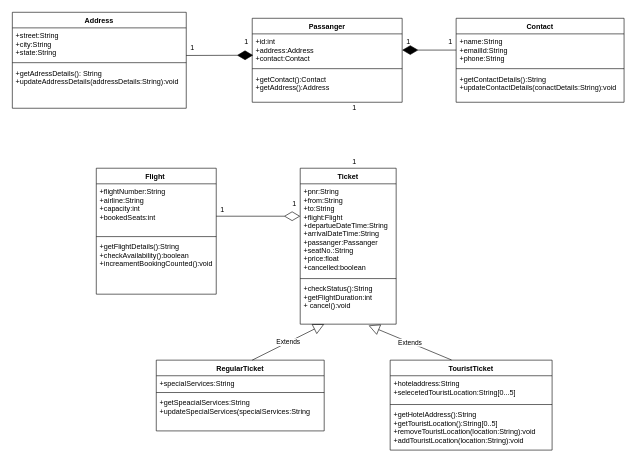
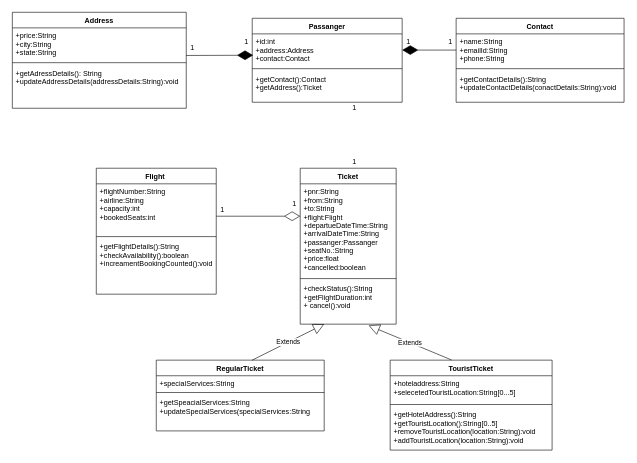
(42, 36) -> (39, 36)
(297, 79) -> (297, 79)
